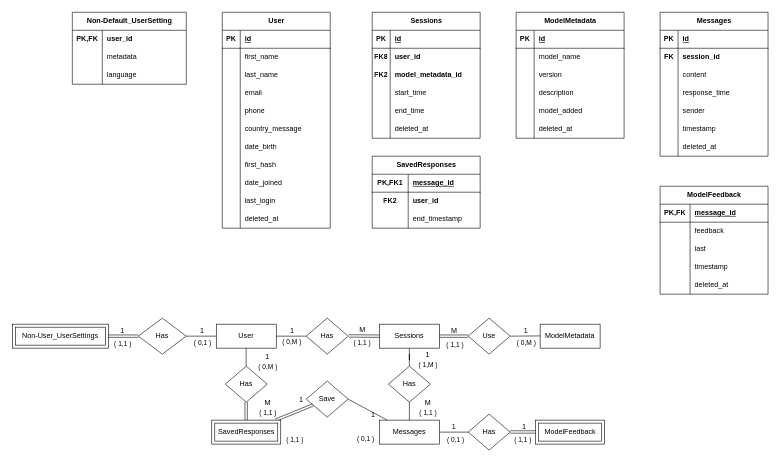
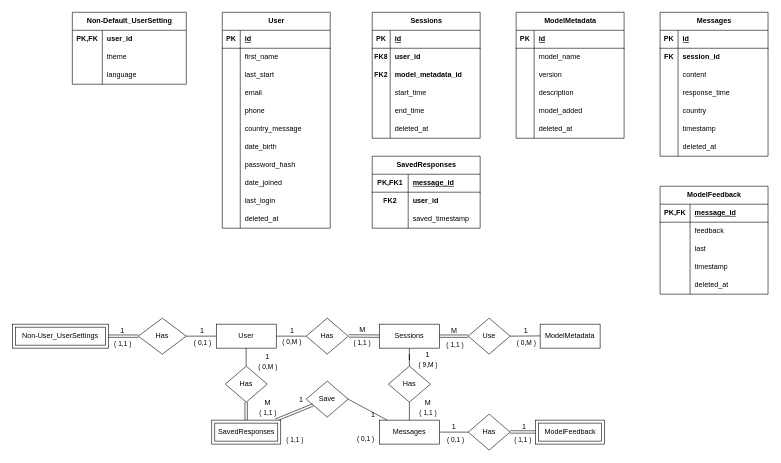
(123, 57) -> (117, 57)
(262, 75) -> (264, 75)
(695, 111) -> (697, 111)
(264, 165) -> (271, 165)
(438, 219) -> (442, 219)
(428, 365) -> (428, 365)
